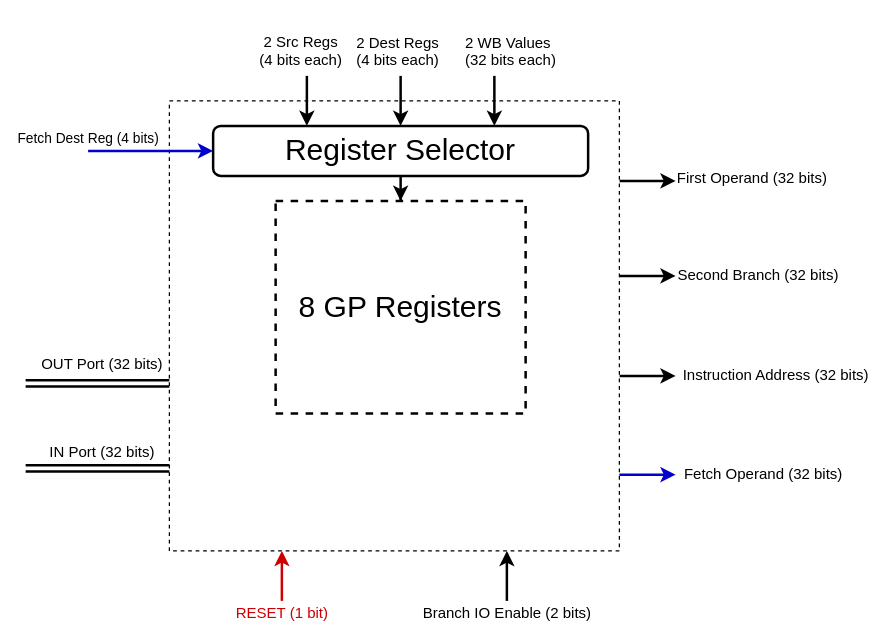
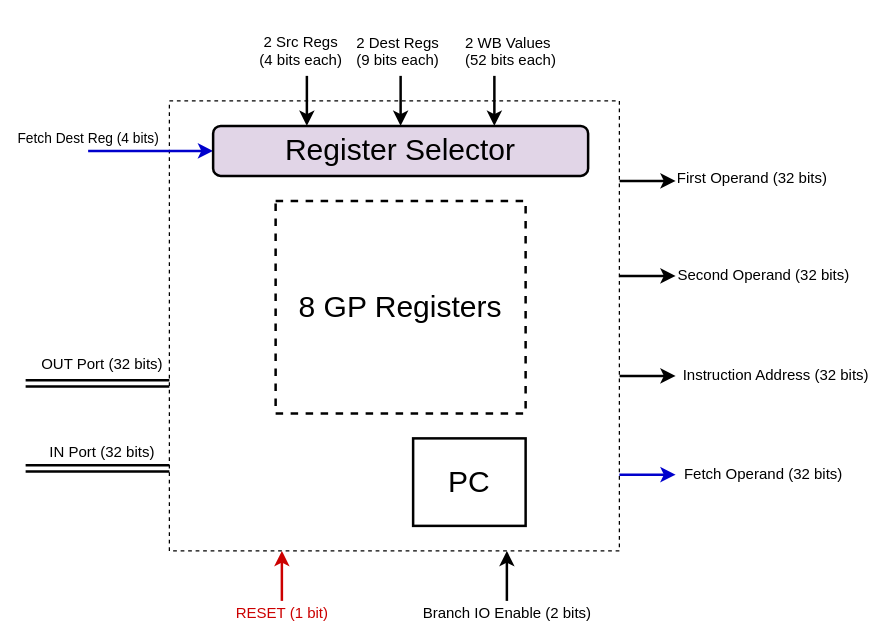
(406, 52) -> (406, 52)
(519, 52) -> (519, 52)
(401, 151) -> (401, 151)
(401, 194) -> none
(767, 276) -> (771, 276)
none -> (469, 482)
